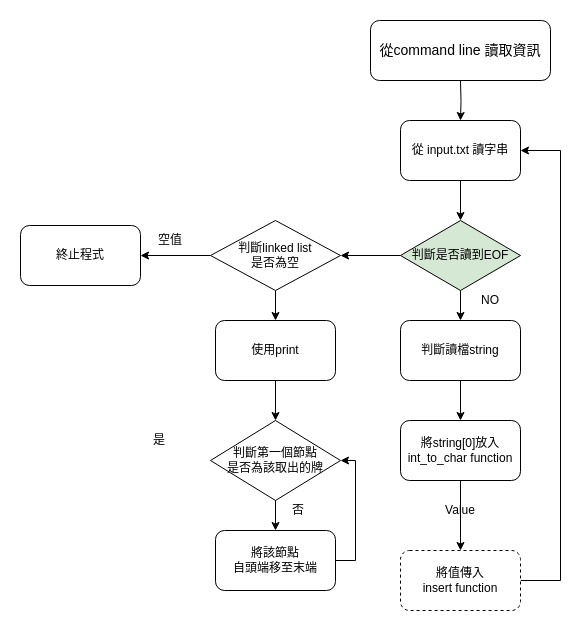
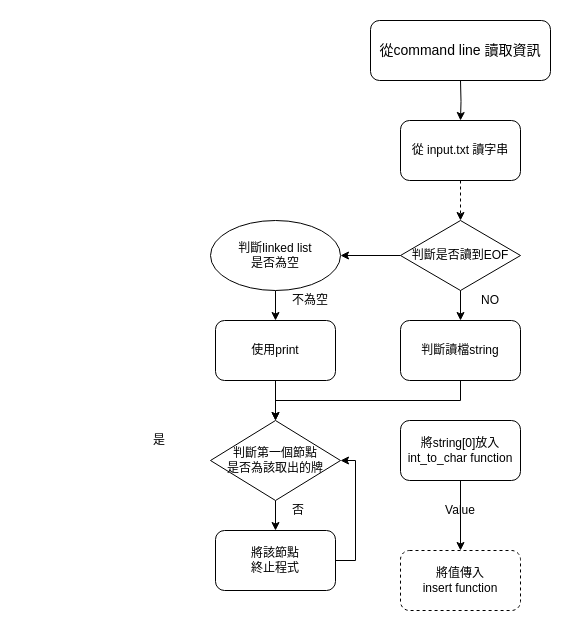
(461, 197) -> (461, 197)
(171, 241) -> none
(81, 256) -> none
(179, 256) -> none
(276, 256) -> (276, 256)
(461, 256) -> (461, 256)
none -> (311, 301)
(561, 370) -> none
(461, 406) -> (371, 401)
(276, 561) -> (276, 561)
